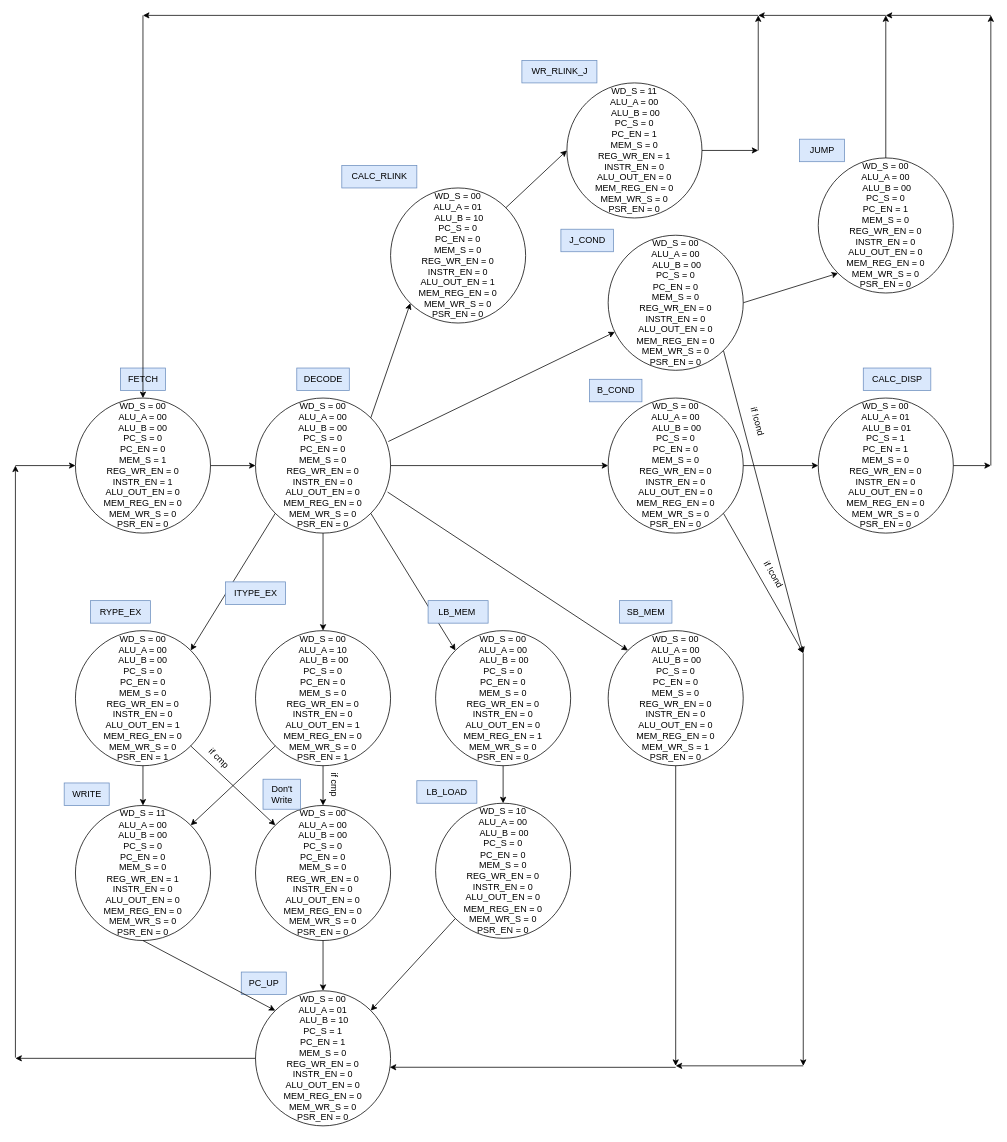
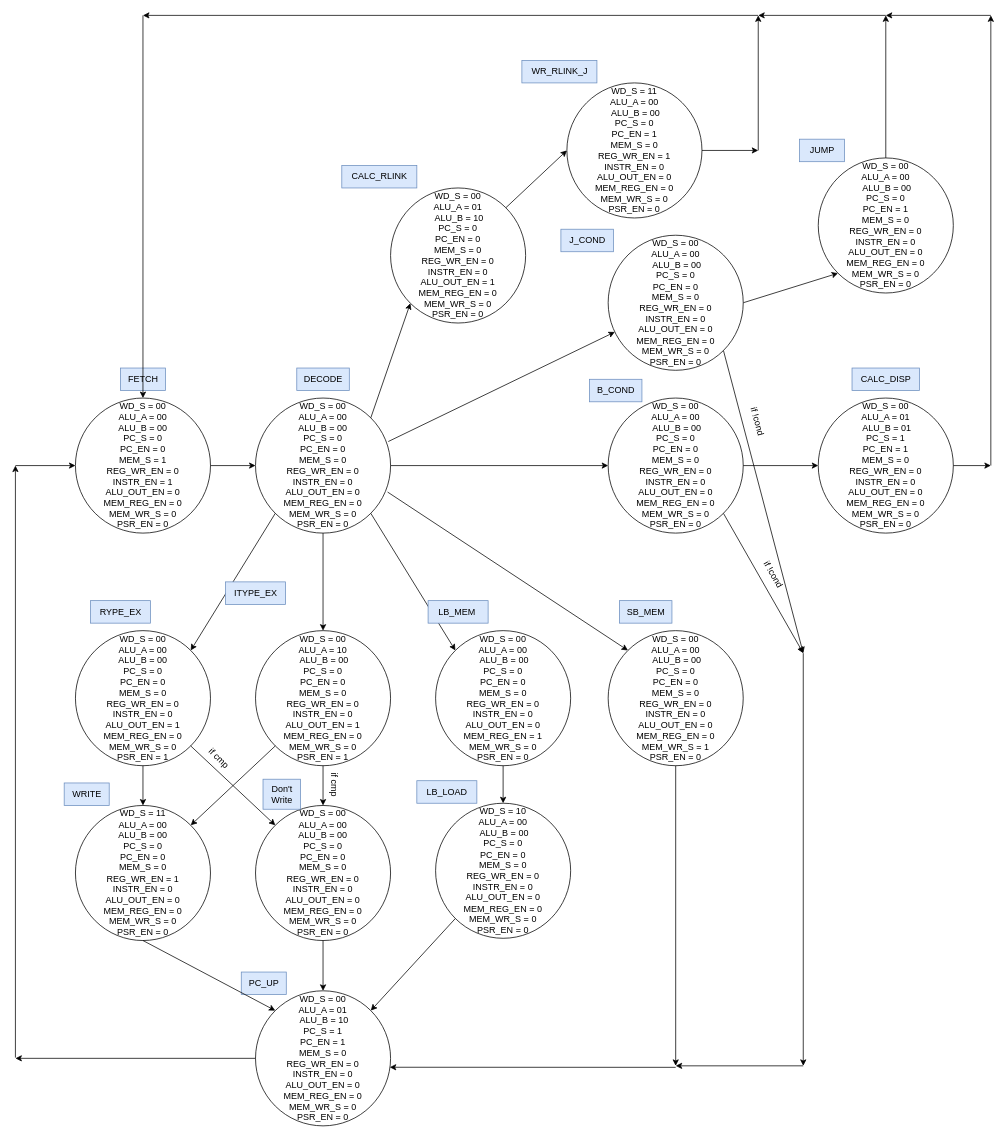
(897, 379) -> (885, 379)
